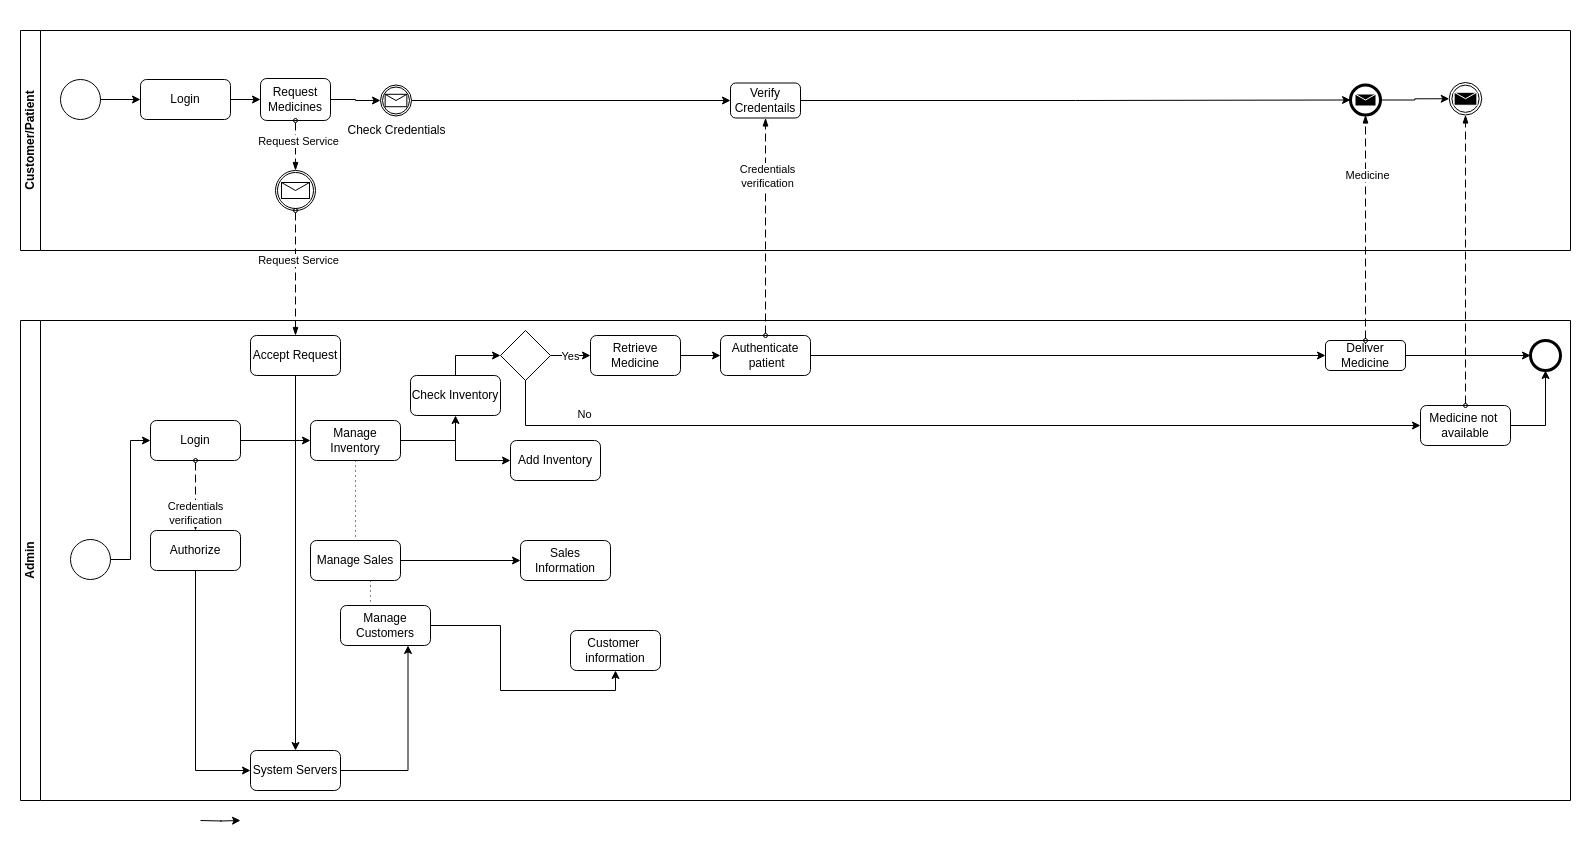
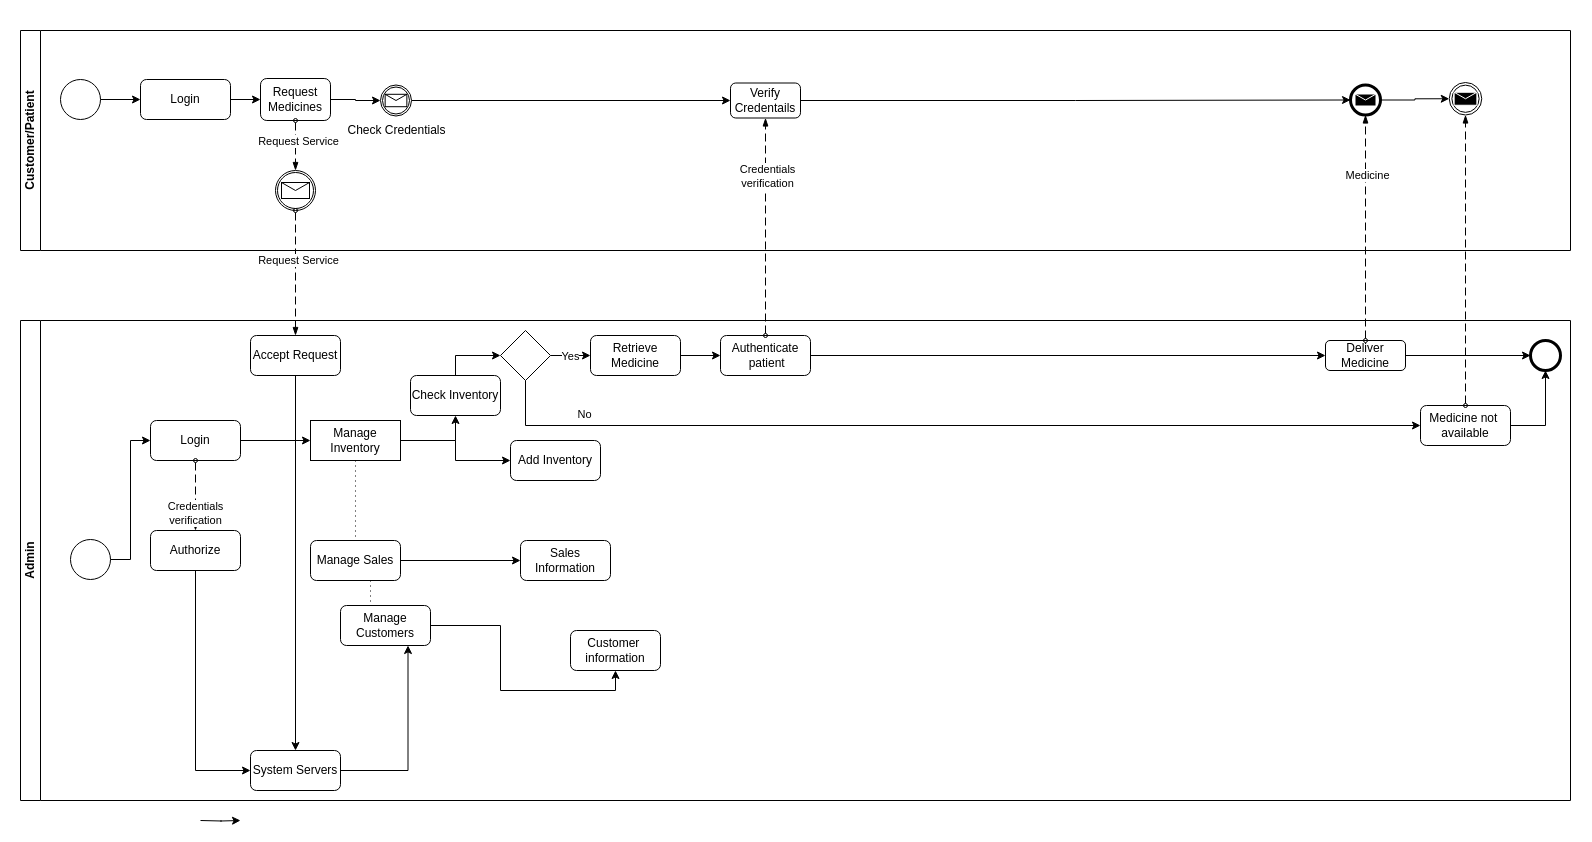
(356, 441) -> (356, 441)
